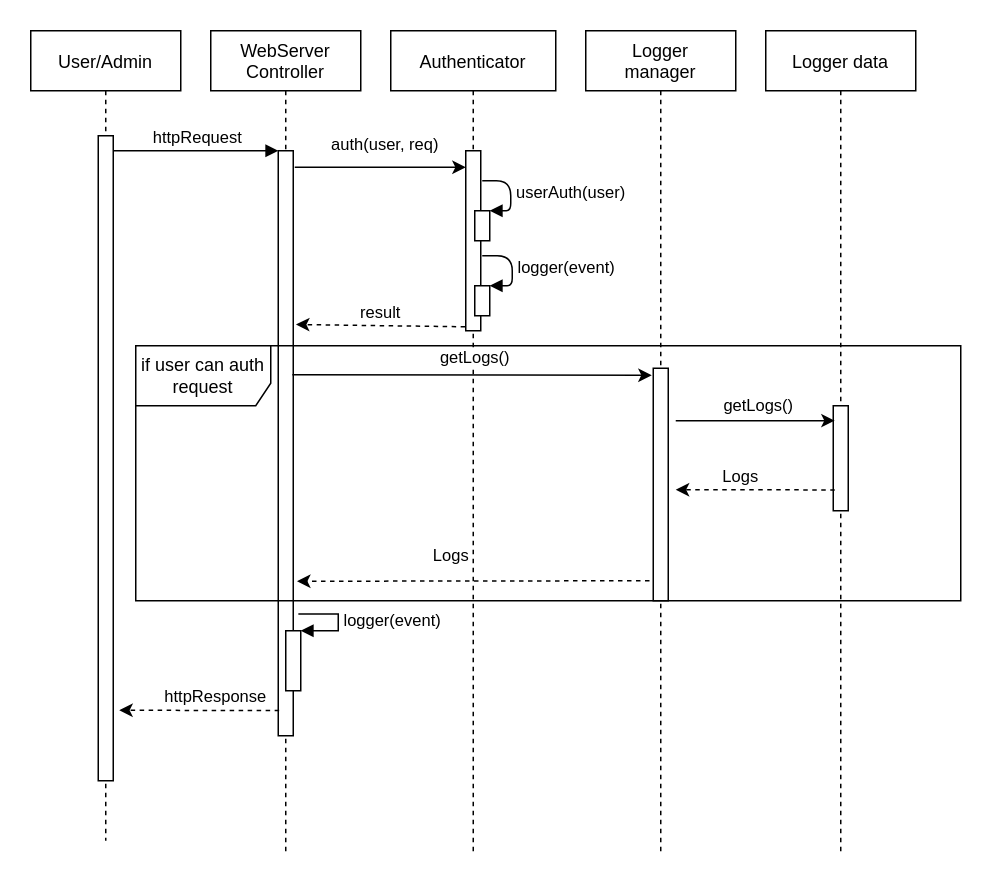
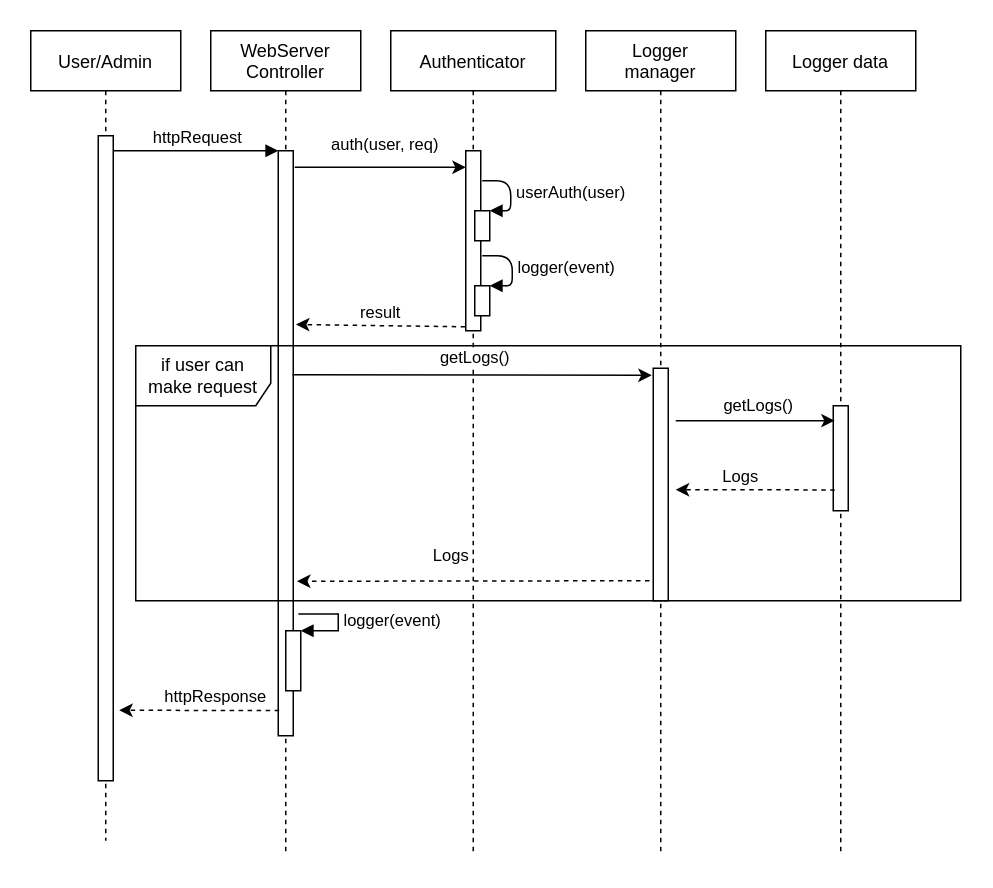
(203, 376) -> (203, 376)
